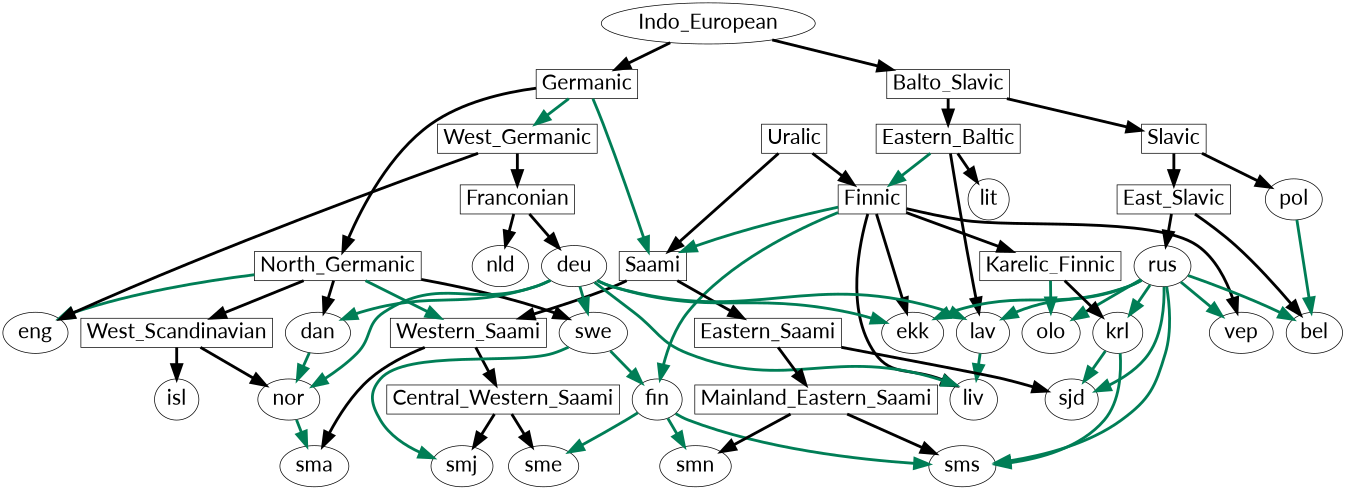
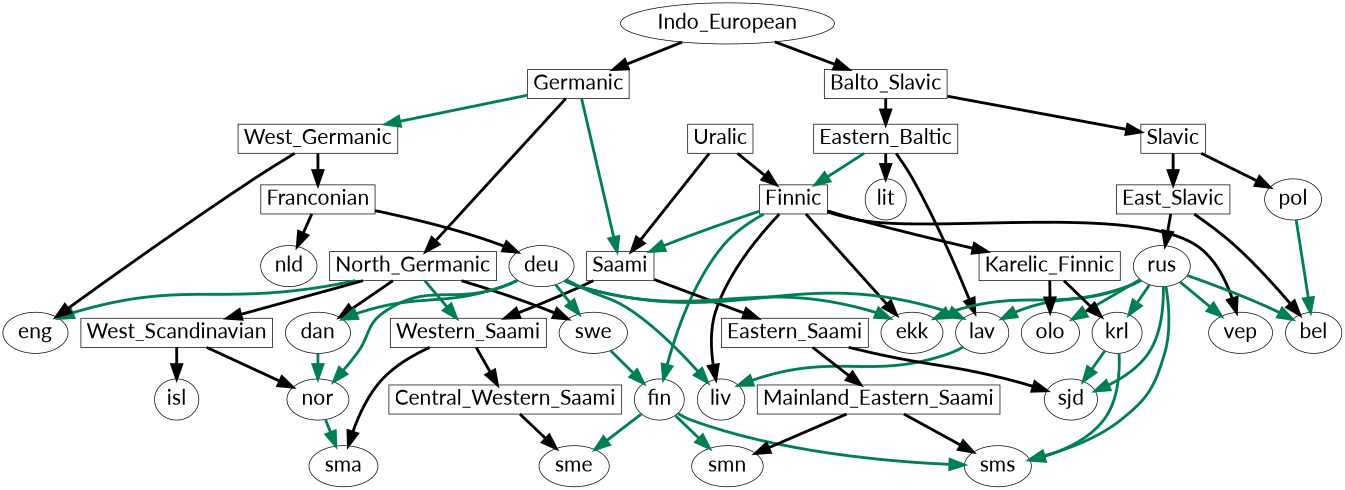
(1051, 289) -> (1050, 289)
(462, 466) -> none
